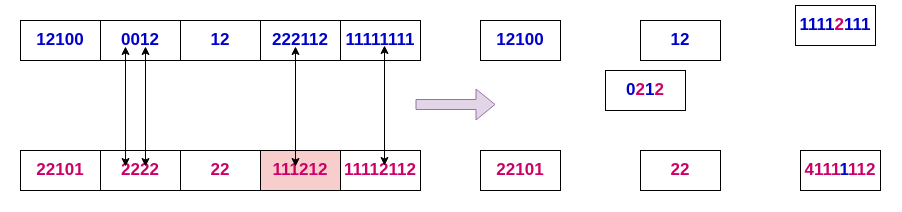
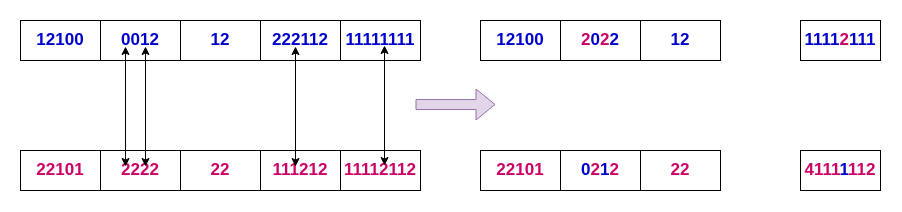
(836, 26) -> (841, 41)
none -> (601, 41)
(646, 91) -> (601, 171)
(301, 171) -> (301, 171)
